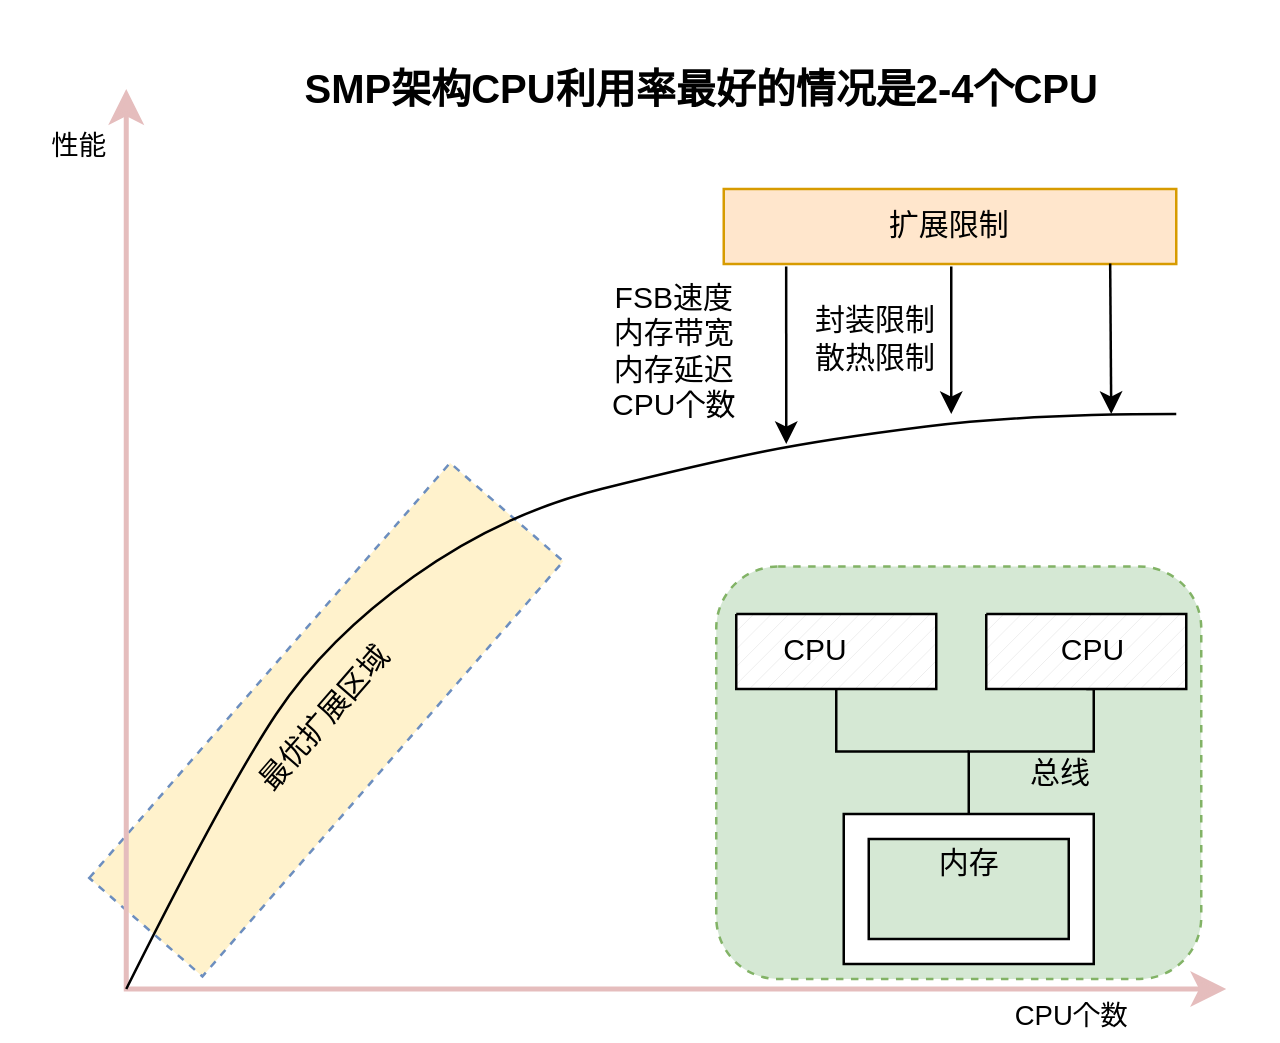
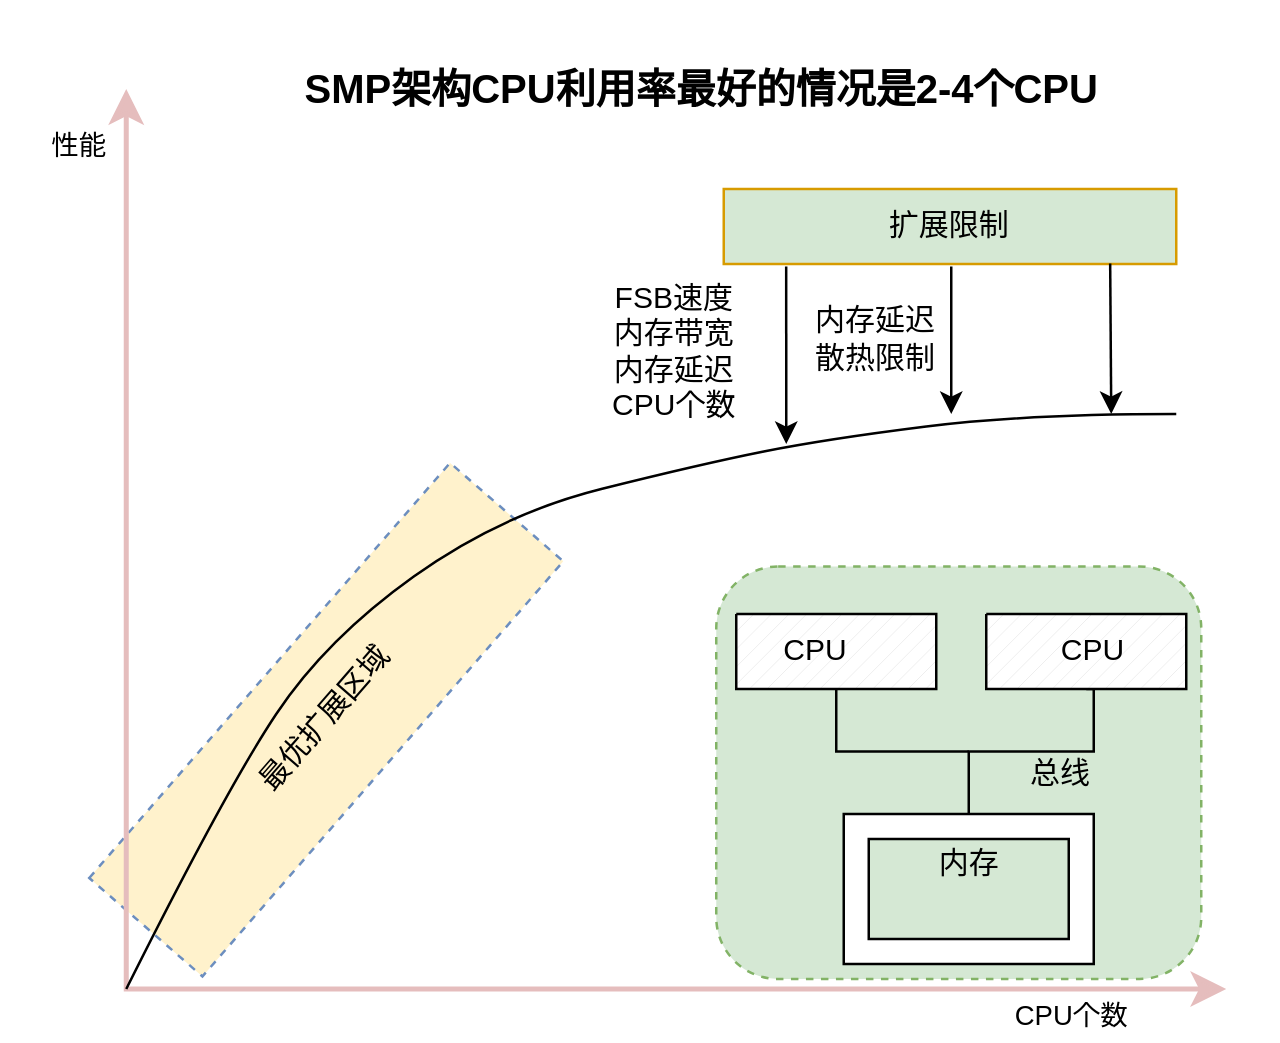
(950, 226) -> (950, 226)
(876, 339) -> (876, 339)
